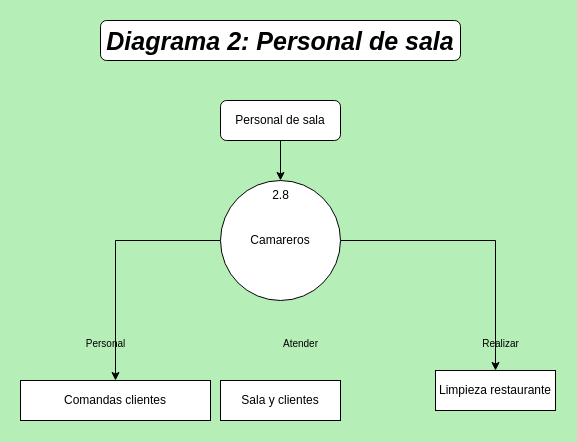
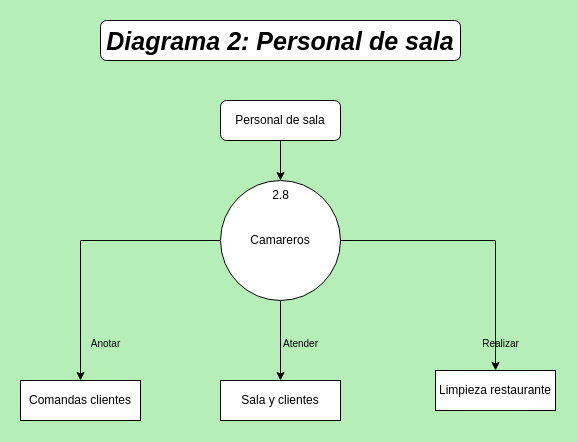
none -> (281, 337)
(106, 344) -> (106, 344)
(116, 401) -> (81, 401)
